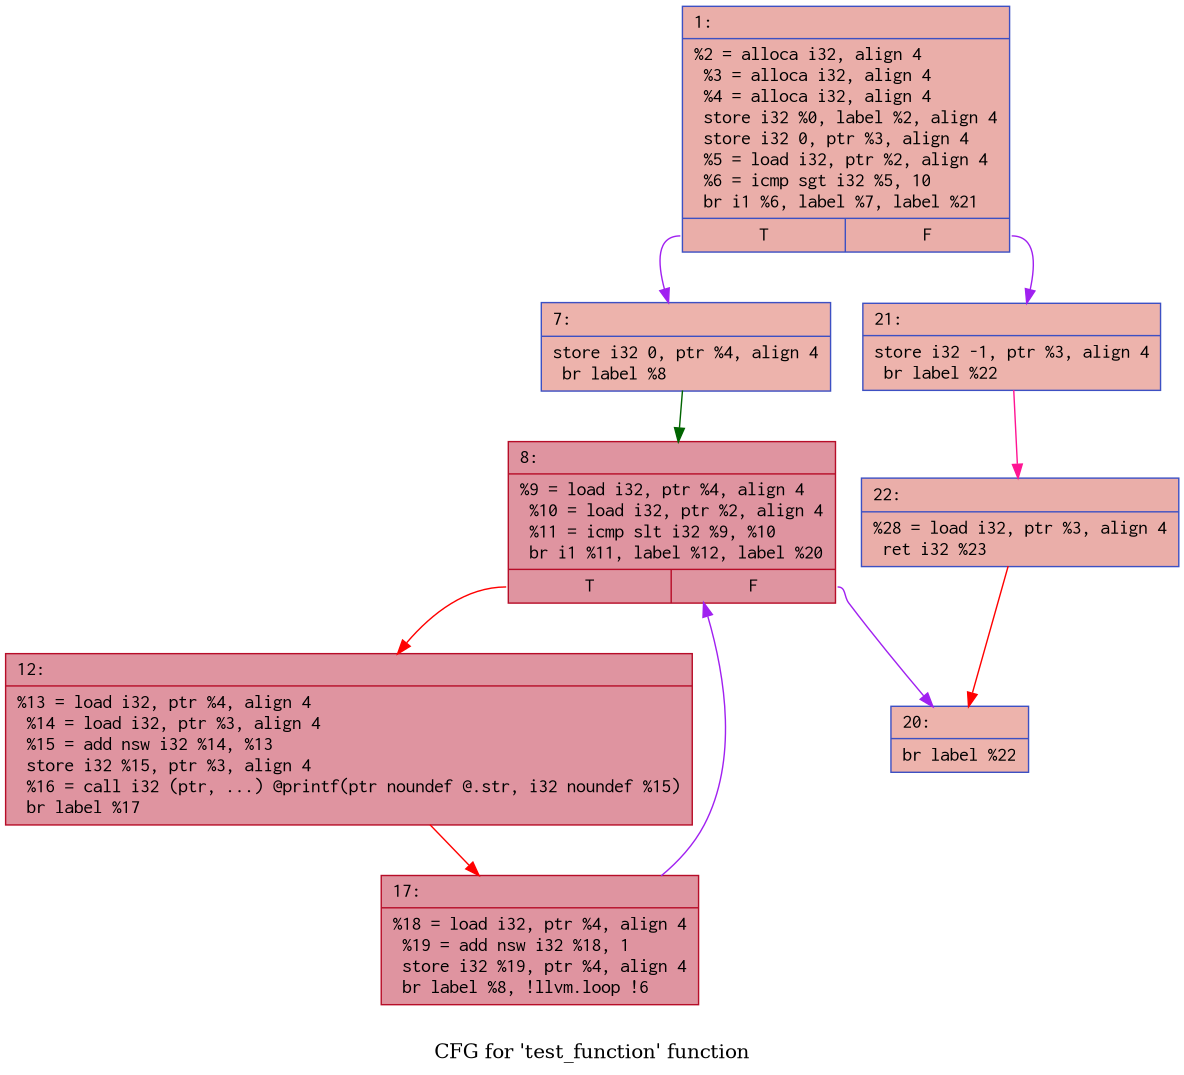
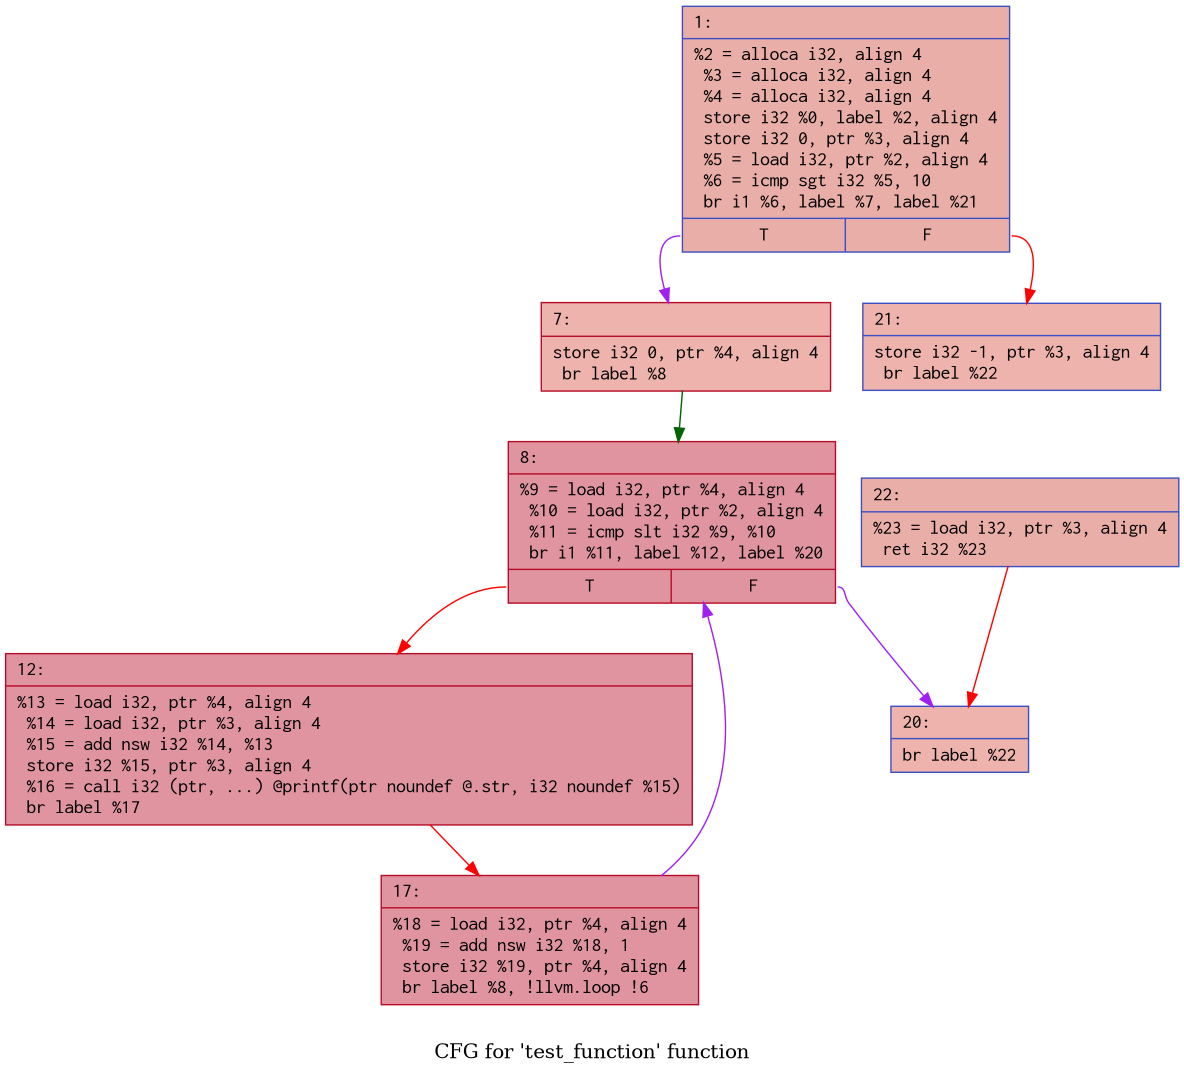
(1033, 257) -> (1033, 257)
(686, 347) -> (686, 347)
(1016, 427) -> none
(1020, 528) -> (1020, 528)
